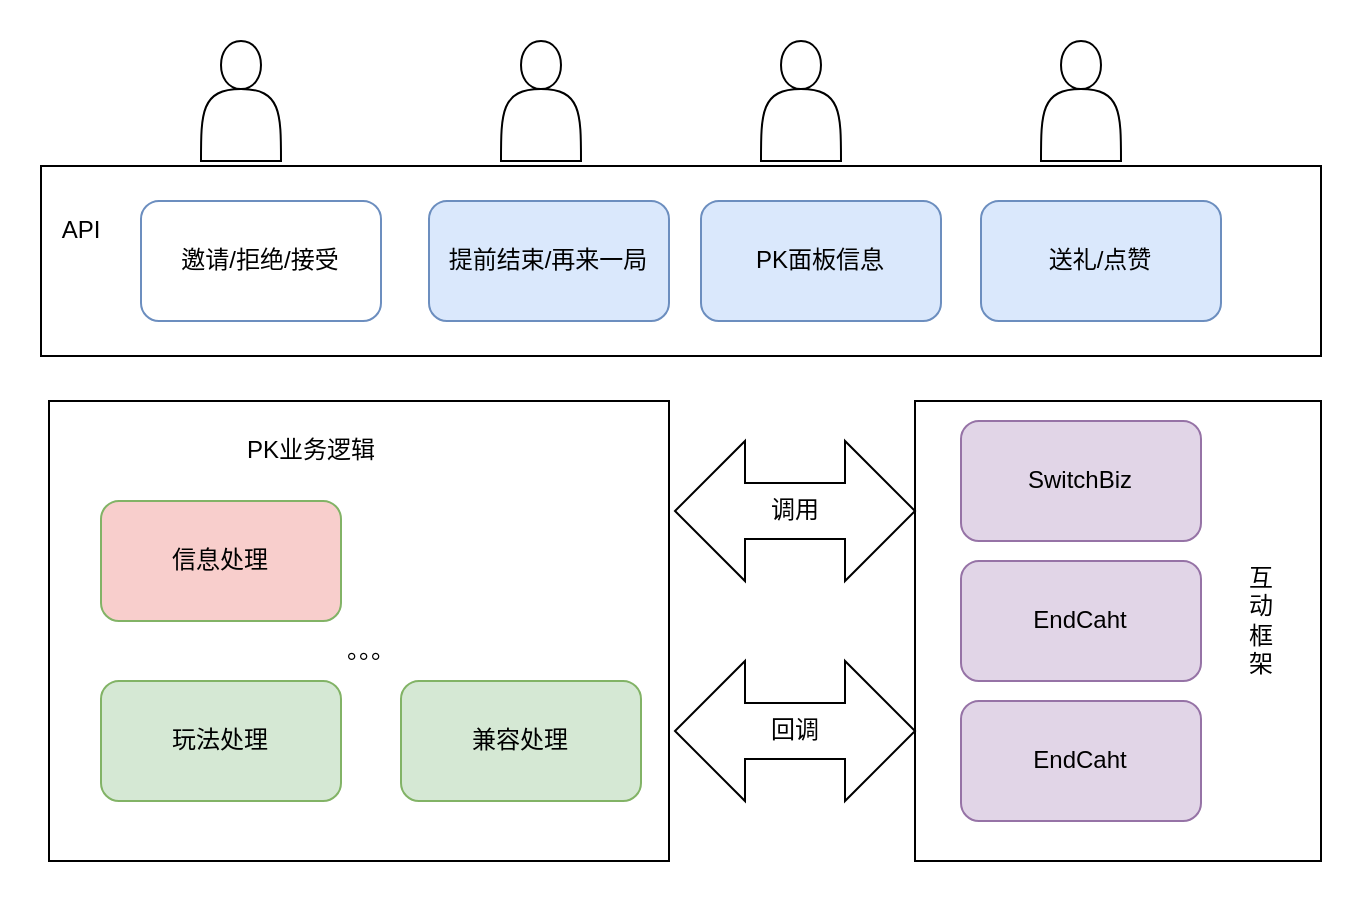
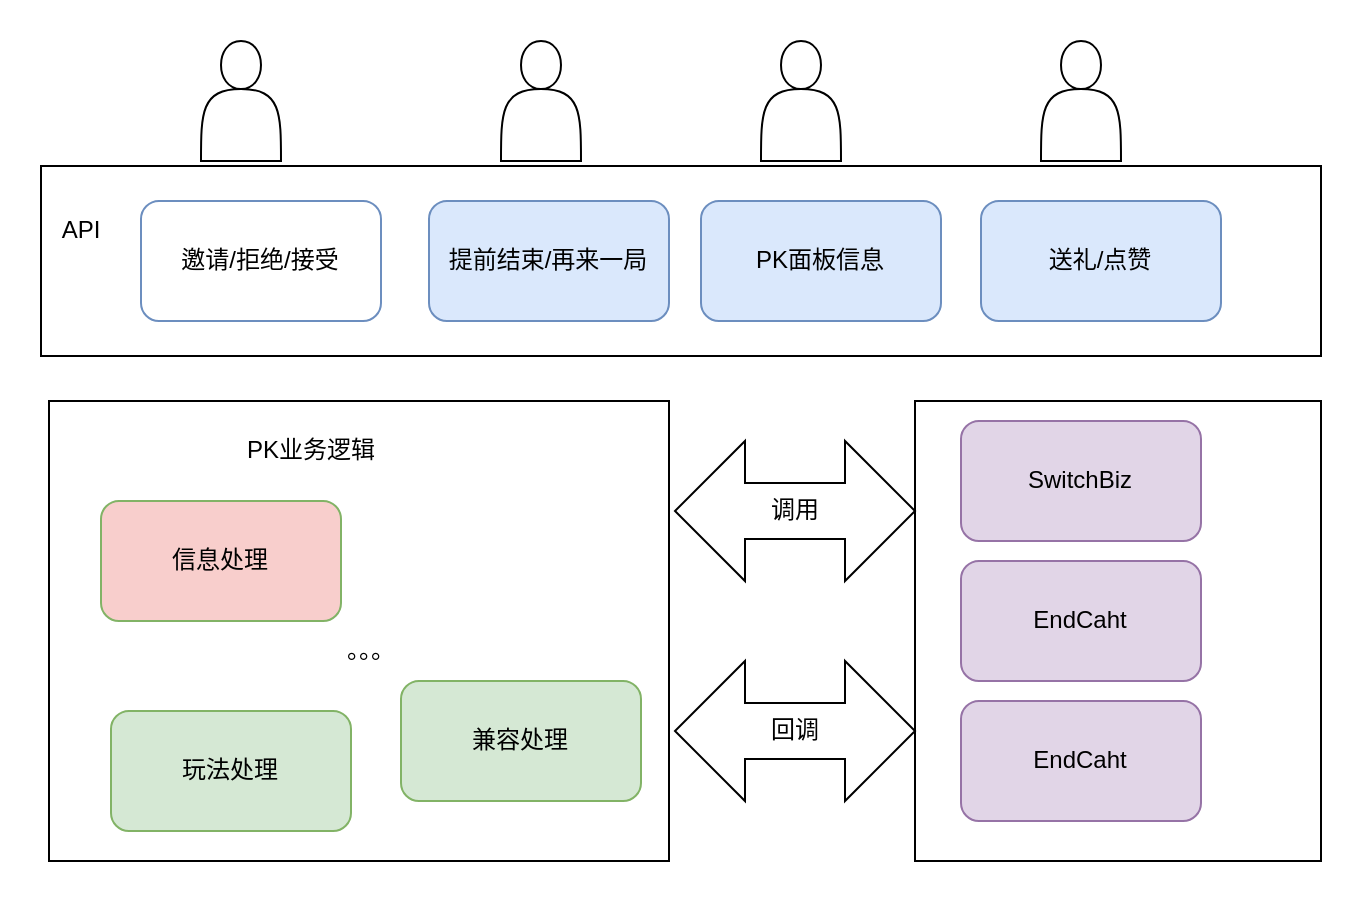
(1261, 621) -> none
(221, 741) -> (231, 771)
